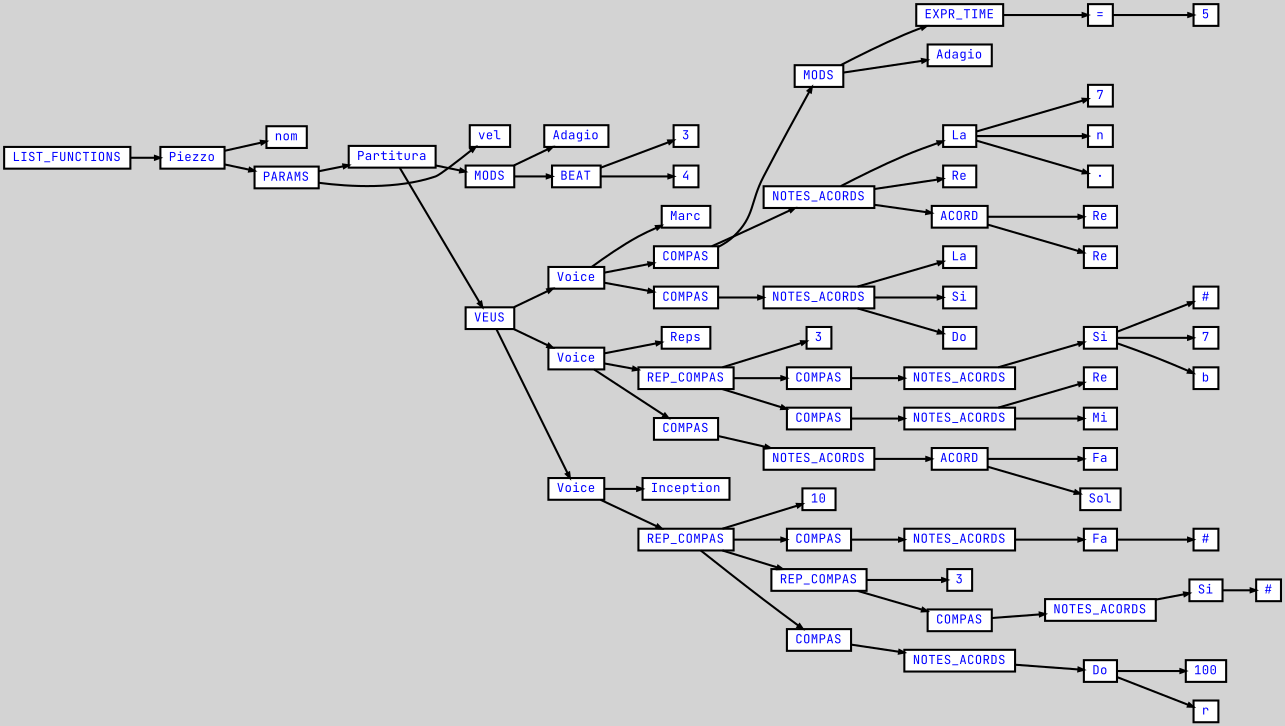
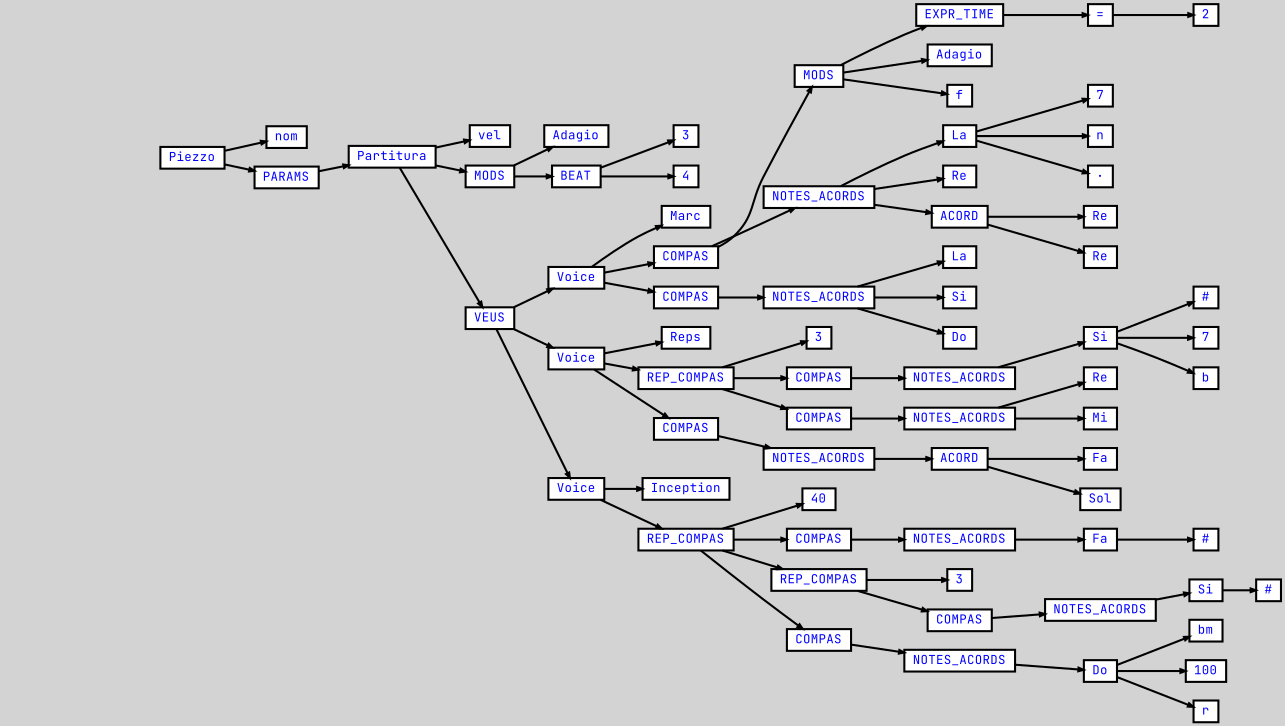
(1206, 15) -> (1206, 15)
none -> (960, 96)
(67, 158) -> none
(400, 184) -> (450, 144)
(819, 499) -> (819, 499)
none -> (1206, 631)
